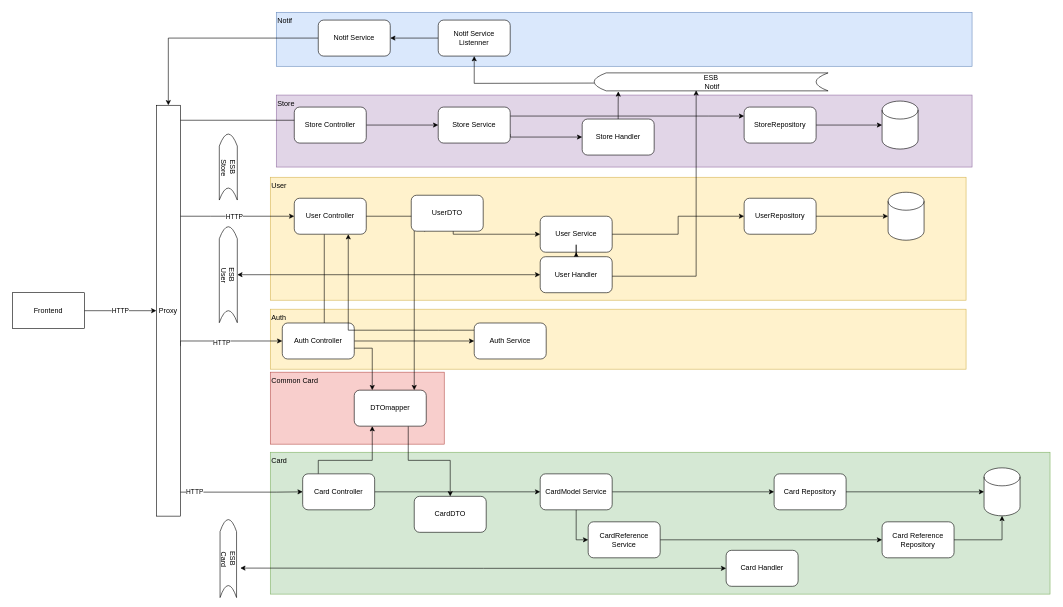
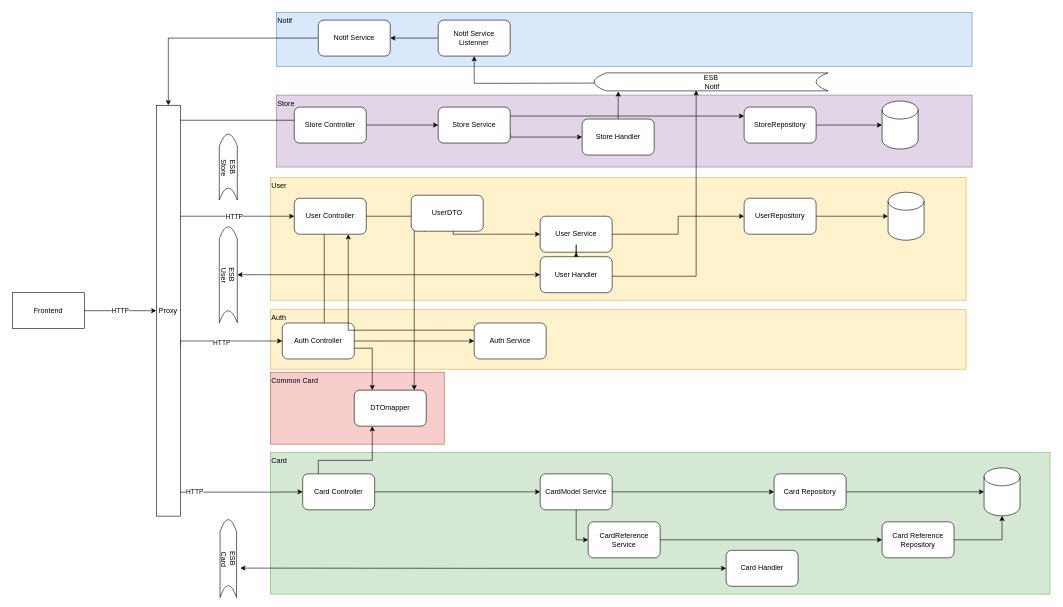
(426, 461) -> none
(450, 515) -> none
